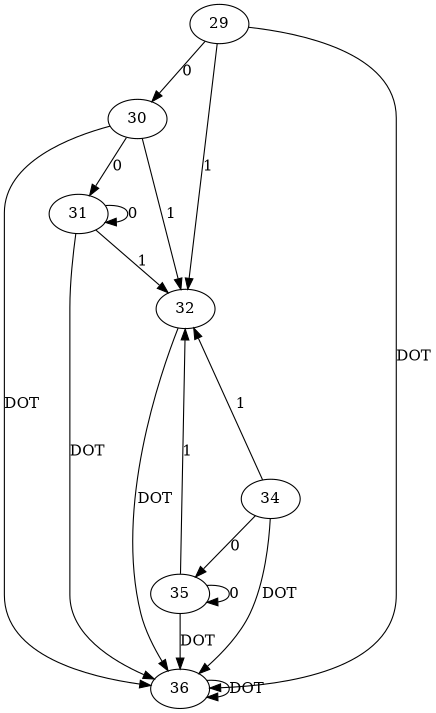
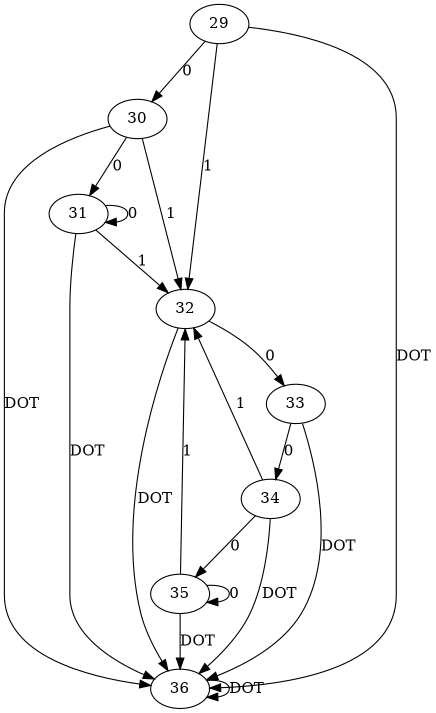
none -> (296, 404)
